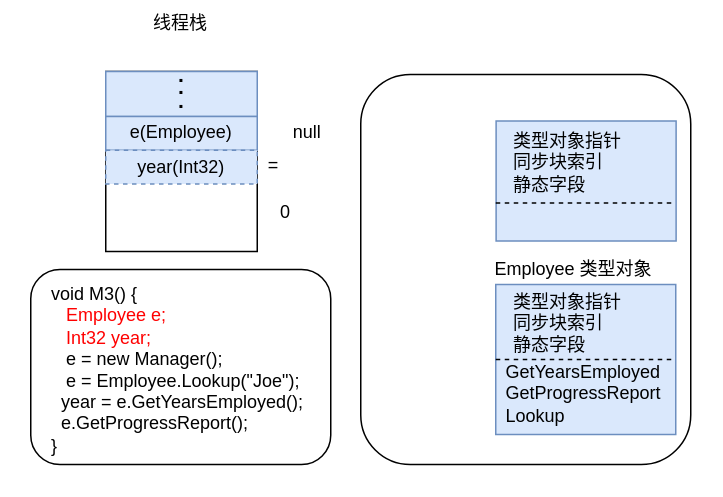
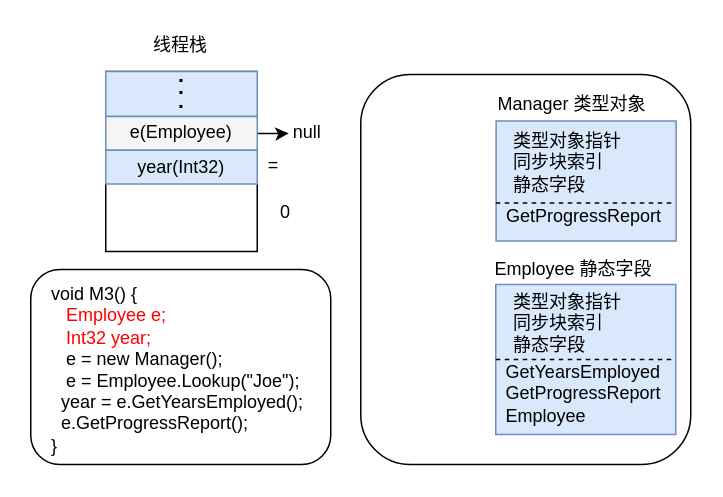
(181, 23) -> (181, 46)
none -> (572, 104)
(182, 133) -> (182, 133)
(182, 150) -> (276, 133)
(182, 167) -> (182, 167)
none -> (585, 217)
(574, 269) -> (574, 269)
(587, 394) -> (587, 394)
